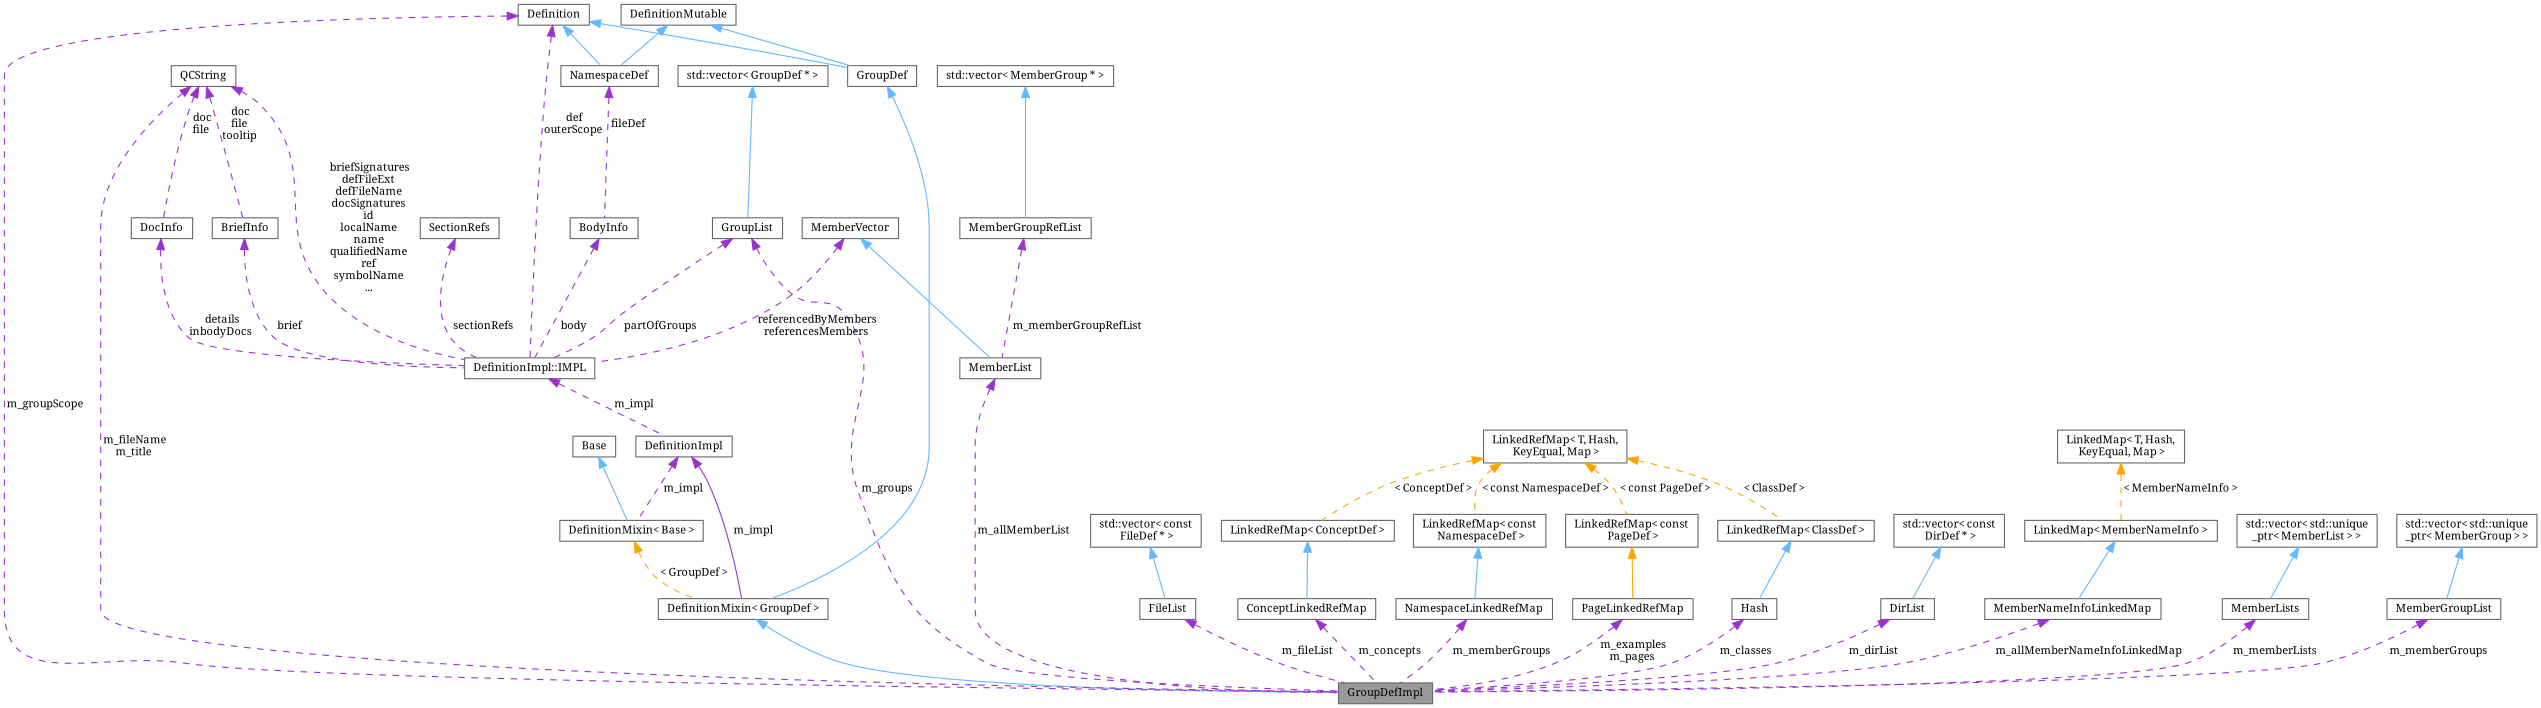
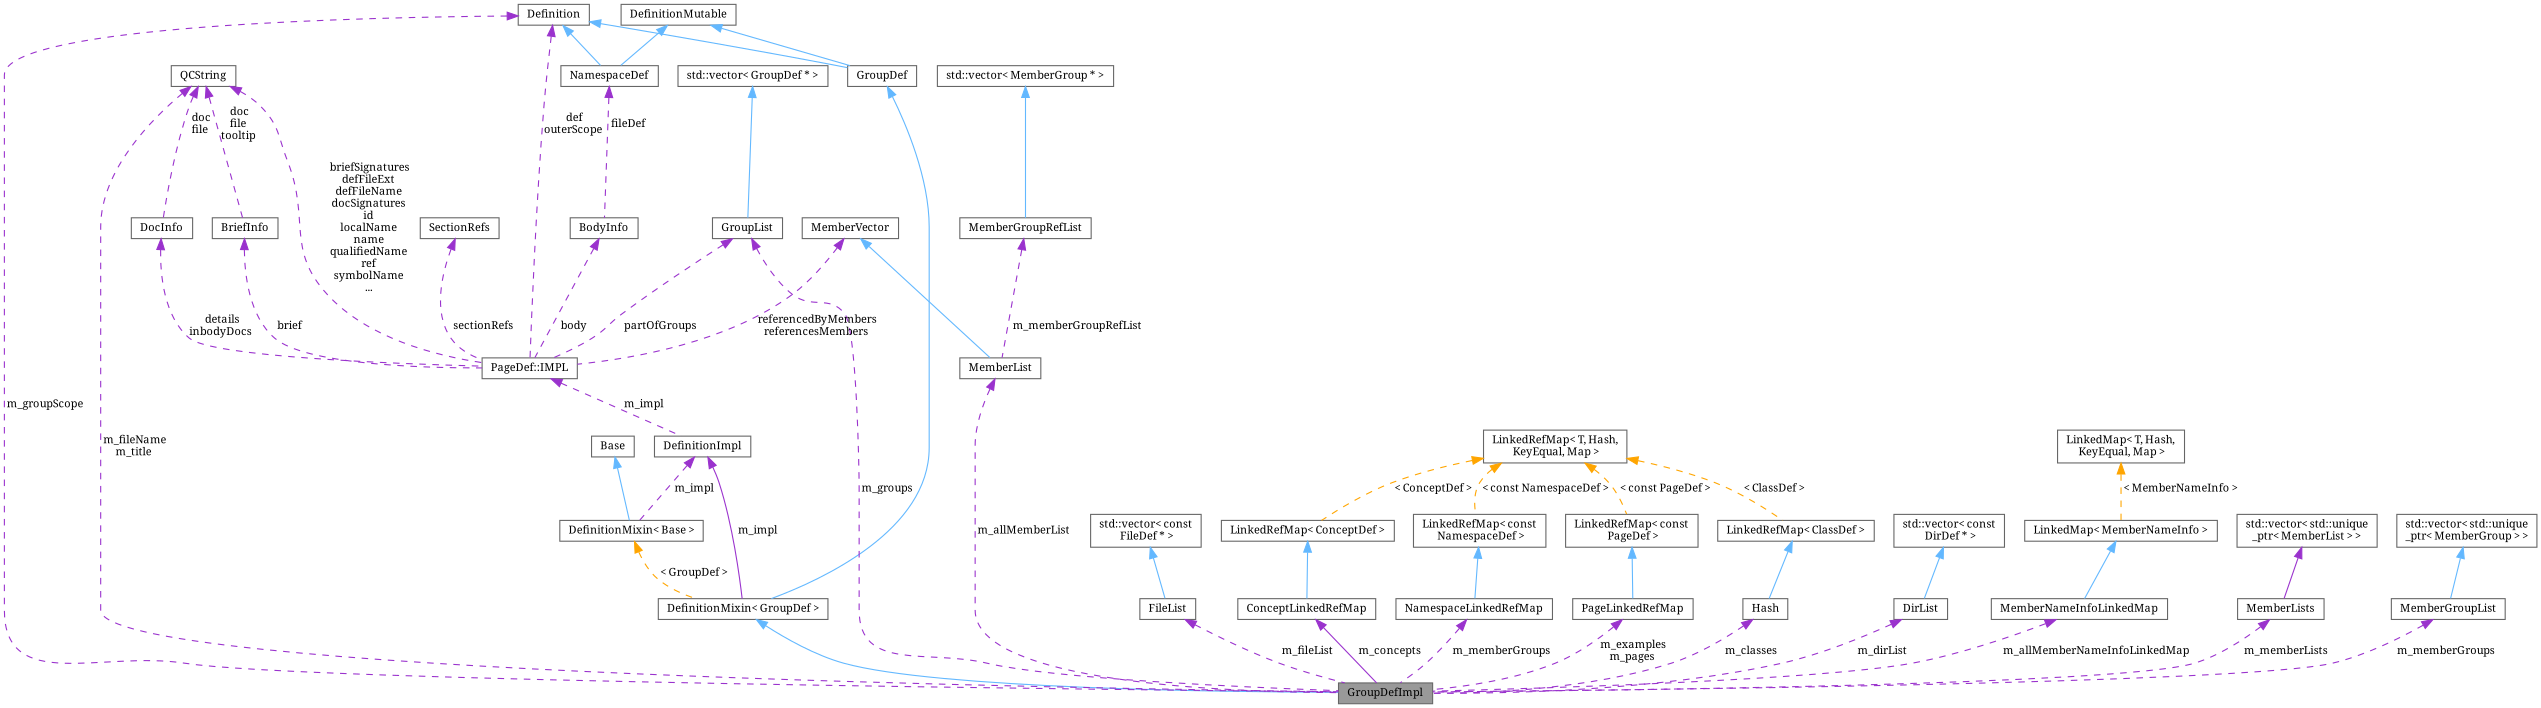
(530, 368) -> (530, 368)
(2282, 578) -> (2291, 578)
(1632, 579) -> (1632, 579)
(1350, 655) -> (1350, 655)
